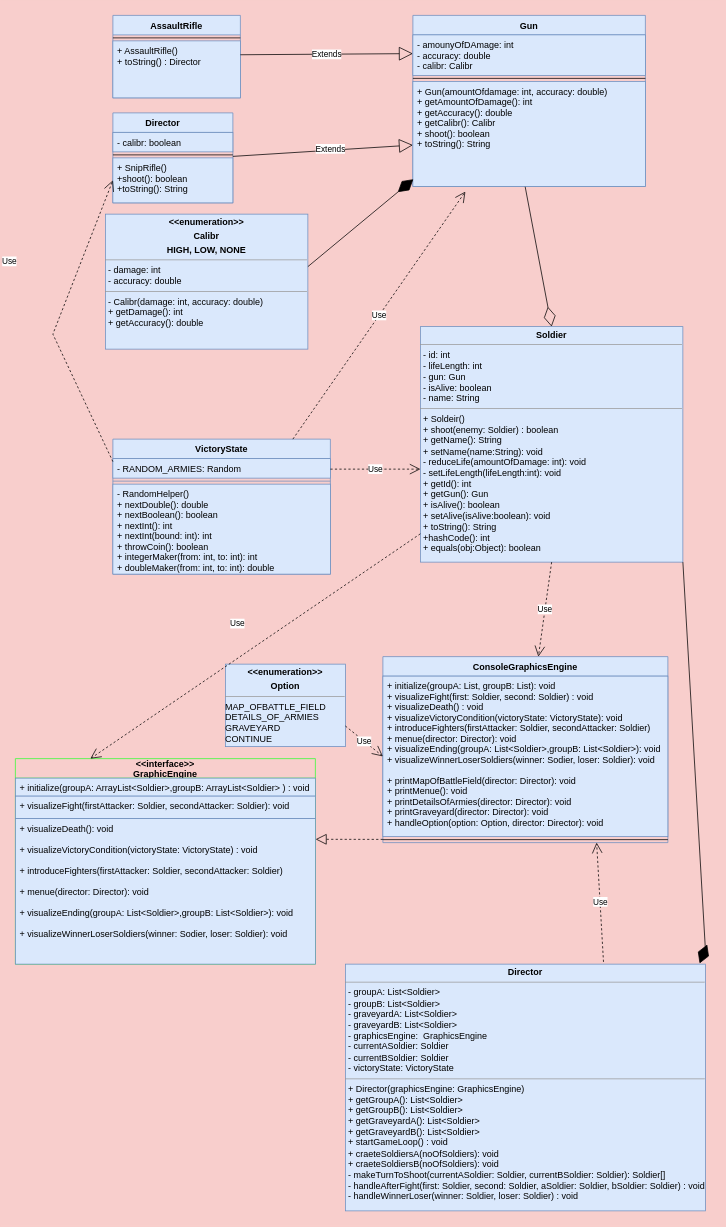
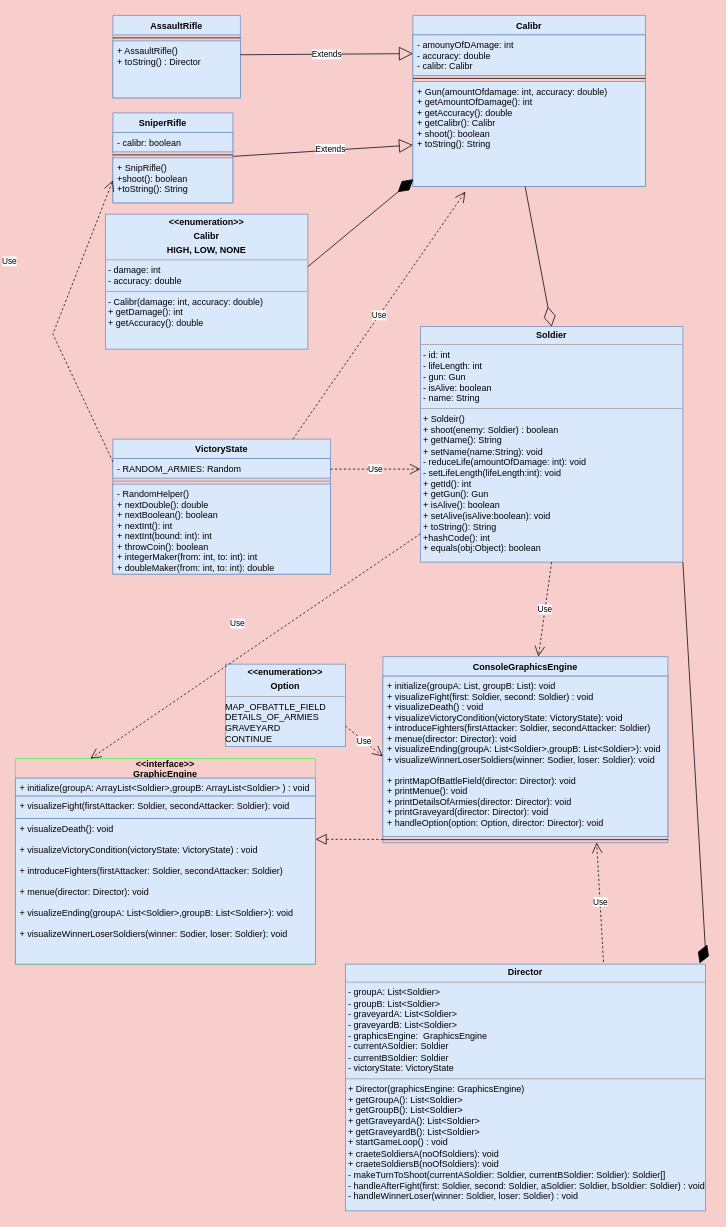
(529, 26) -> (529, 26)
(173, 123) -> (173, 123)
